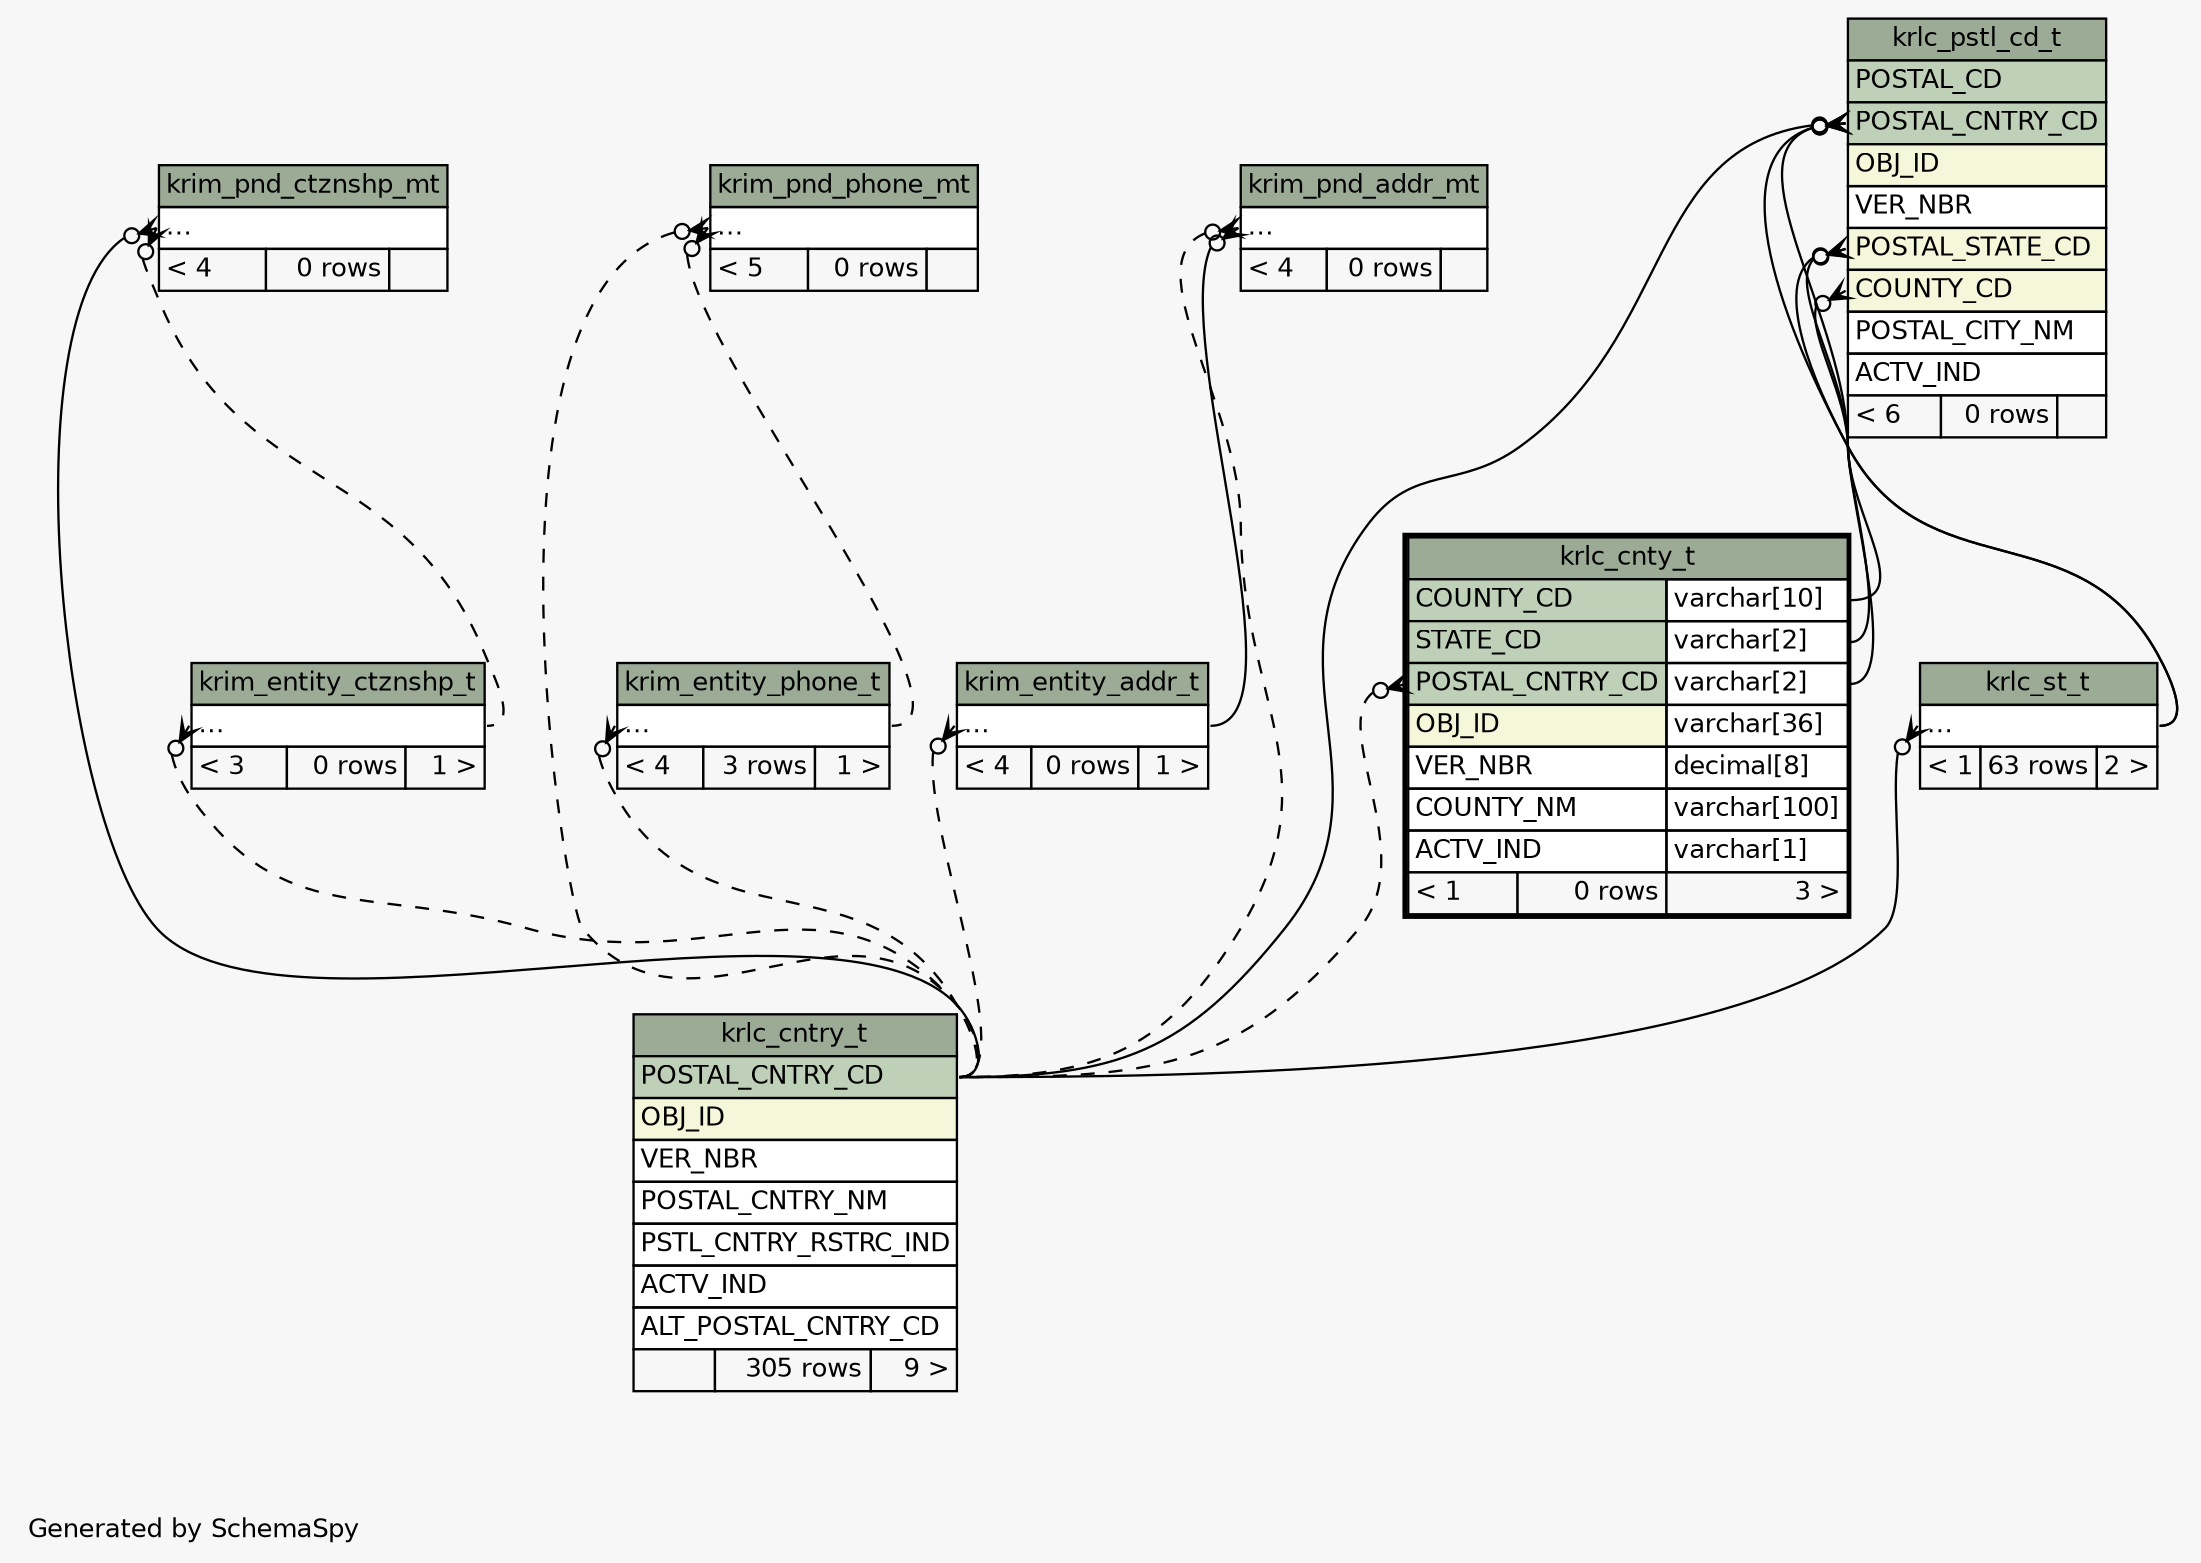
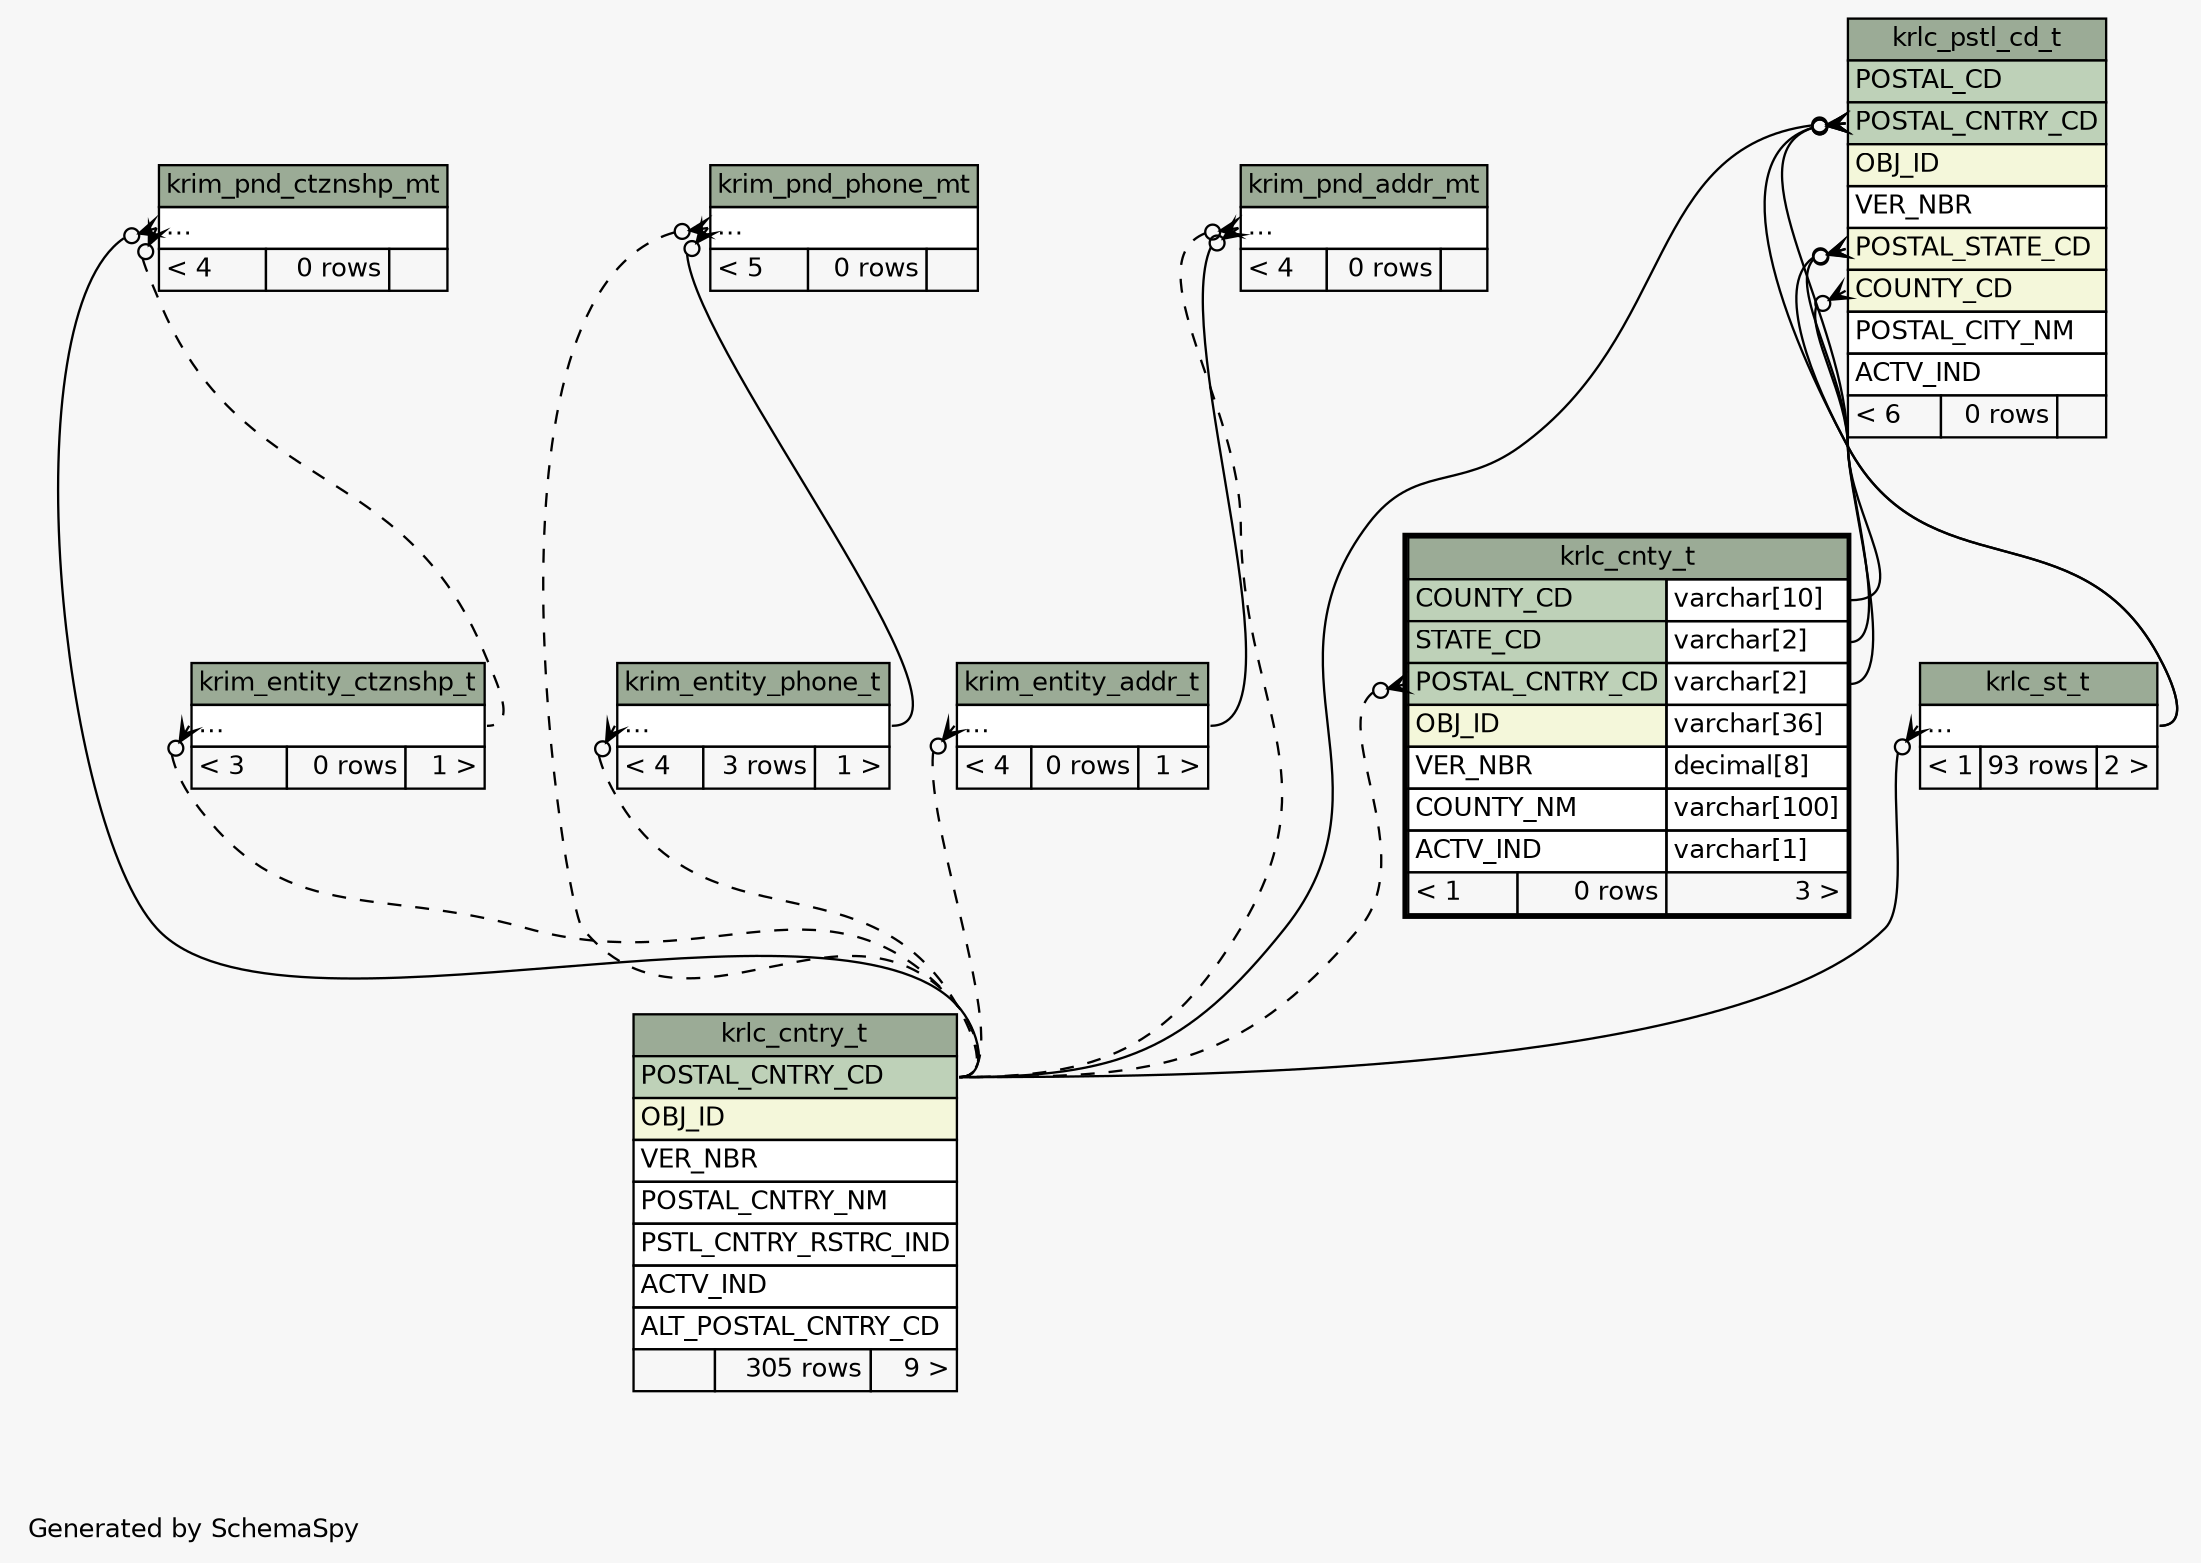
(809, 493) -> (809, 493)
(2039, 767) -> (2039, 767)
